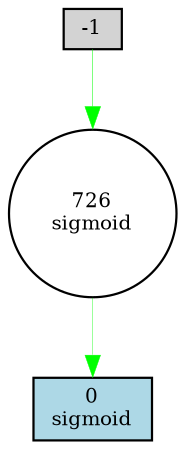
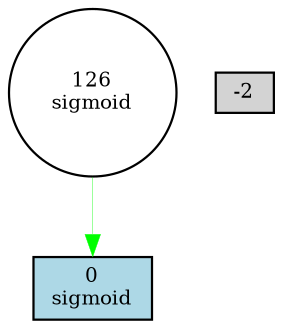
(93, 29) -> none
none -> (245, 93)
(93, 213) -> (93, 93)
